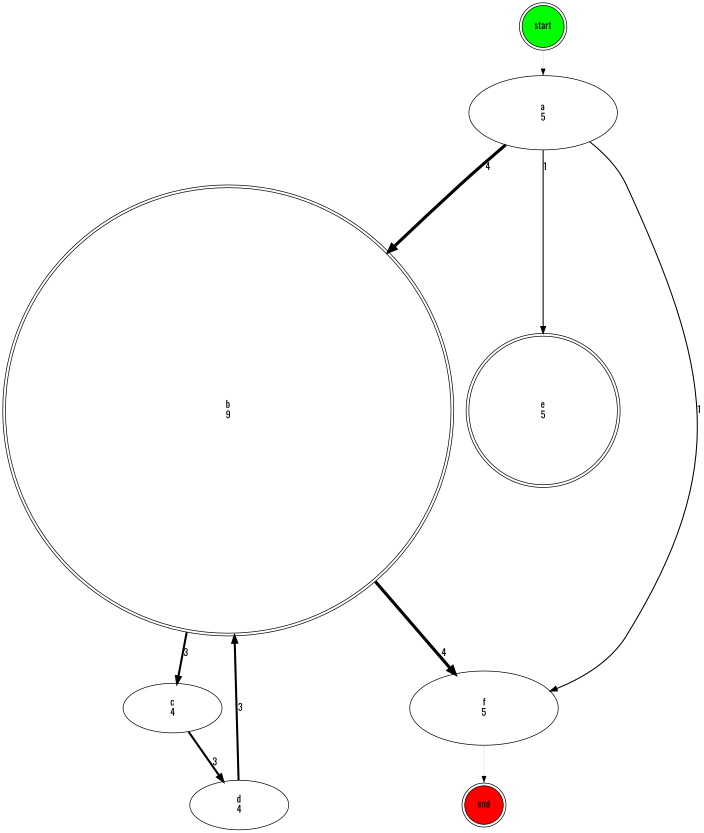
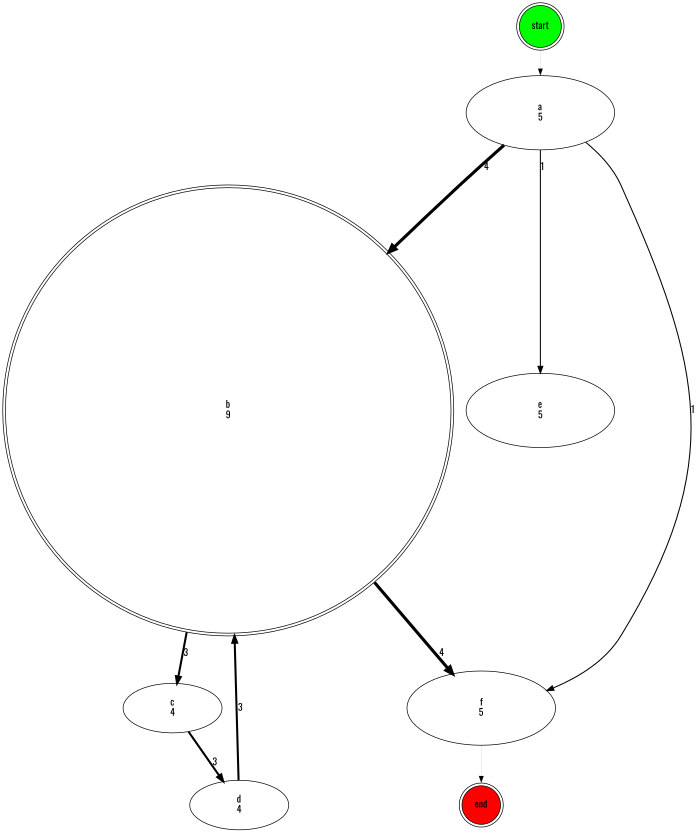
(543, 410) -> (540, 410)
